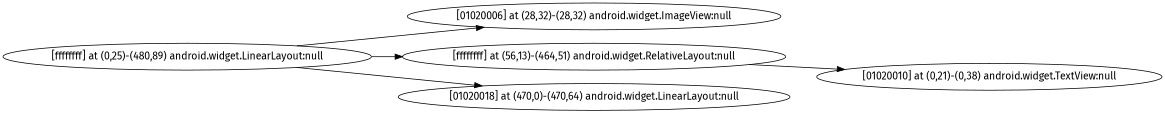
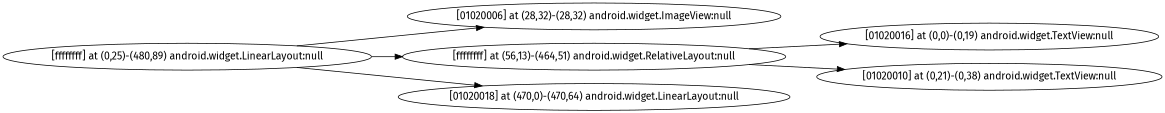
none -> (989, 37)
